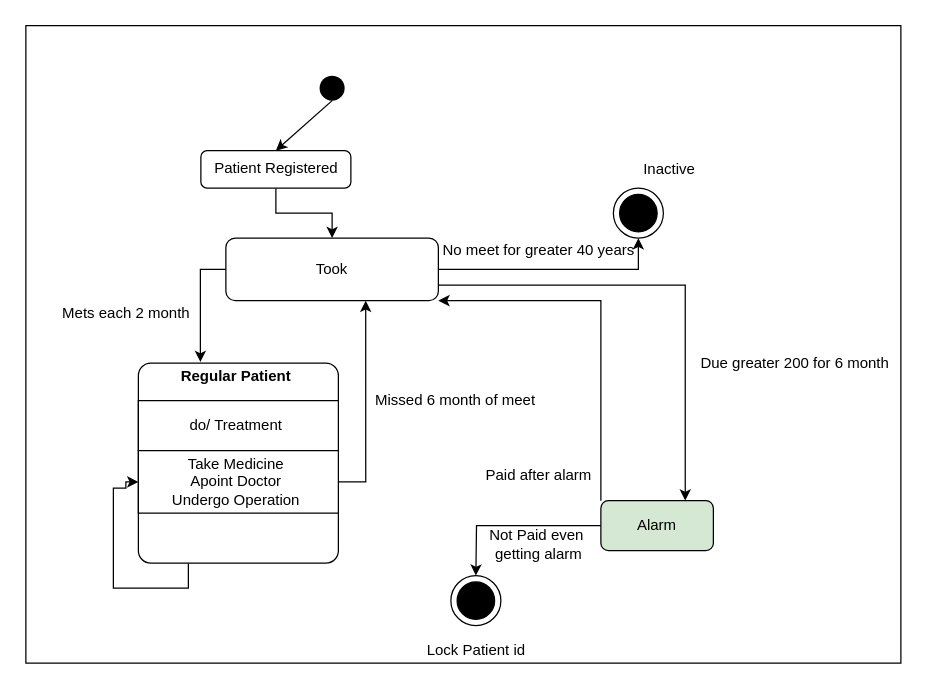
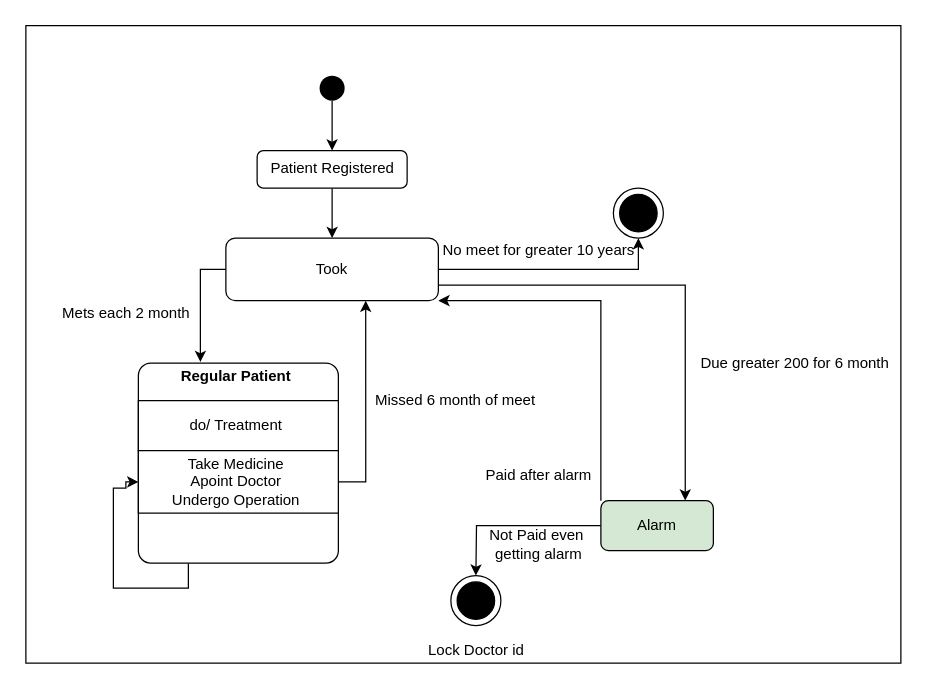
(276, 169) -> (332, 169)
(669, 169) -> none
(539, 251) -> (539, 251)
(476, 651) -> (476, 651)
